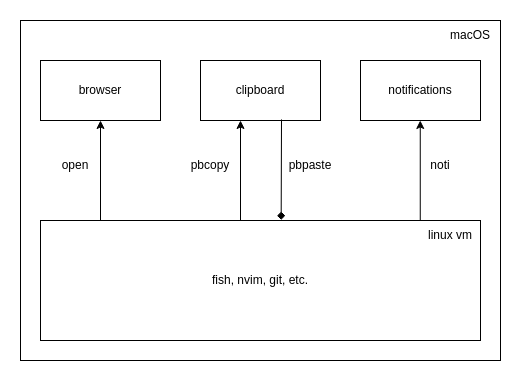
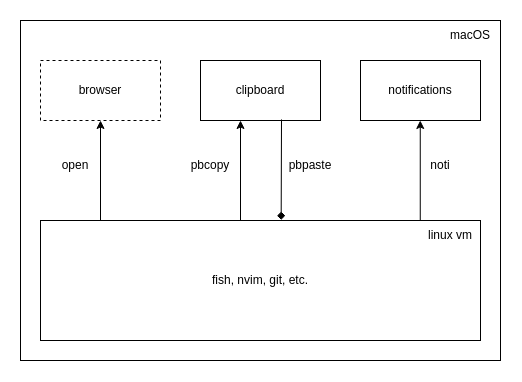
(101, 91) -> (101, 91)
